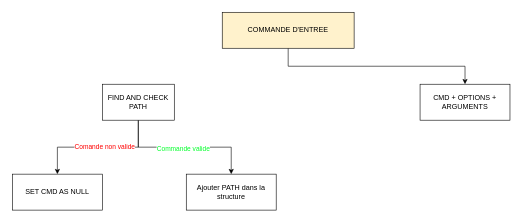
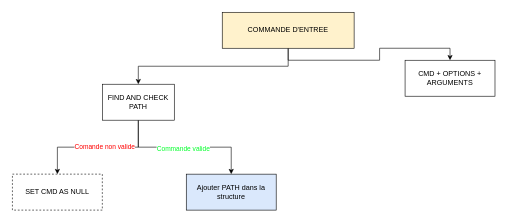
none -> (138, 66)
(465, 102) -> (450, 78)
(57, 192) -> (57, 192)
(231, 192) -> (231, 192)
